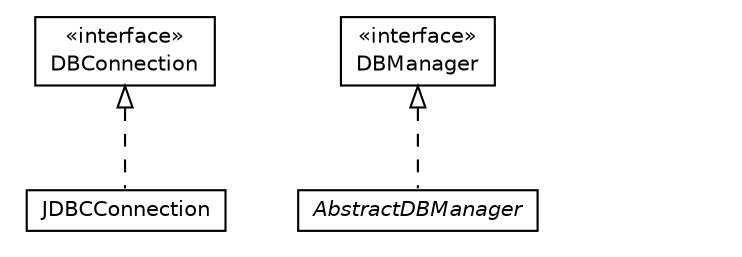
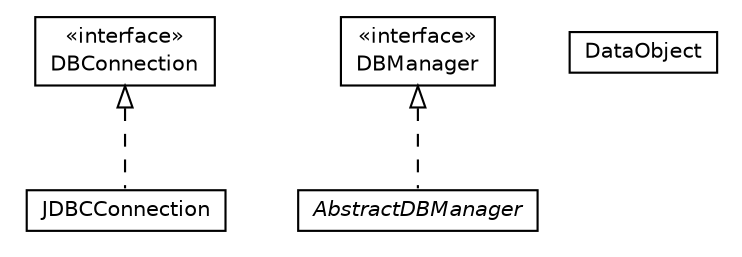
none -> (642, 51)
